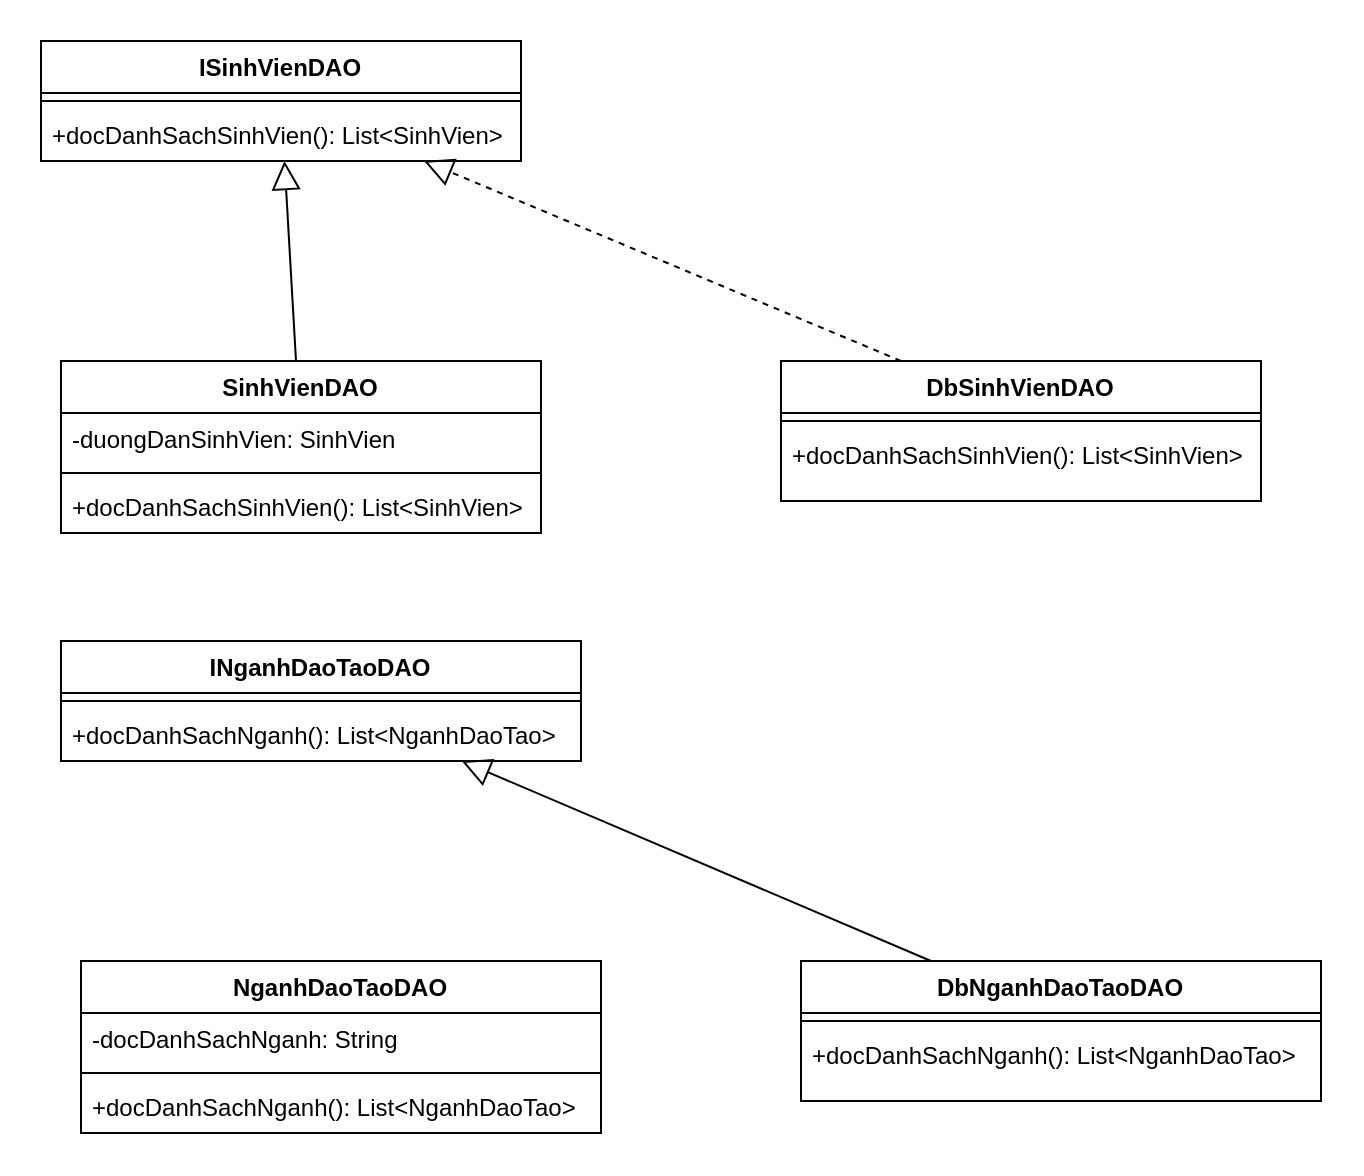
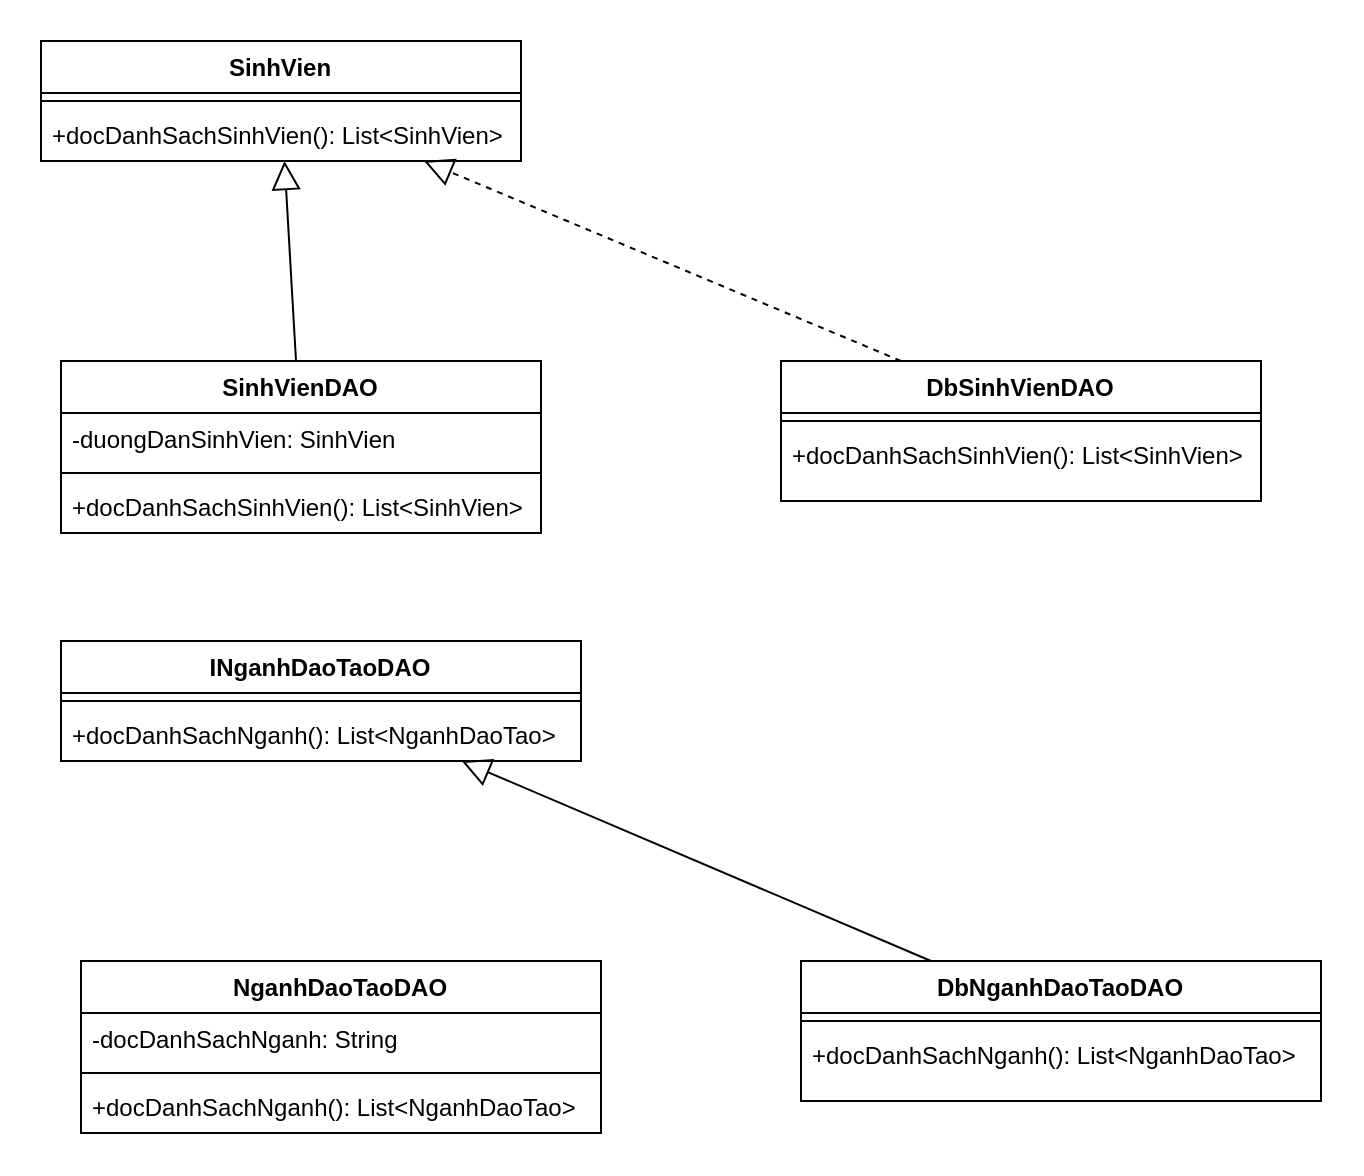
(281, 69) -> (281, 69)
